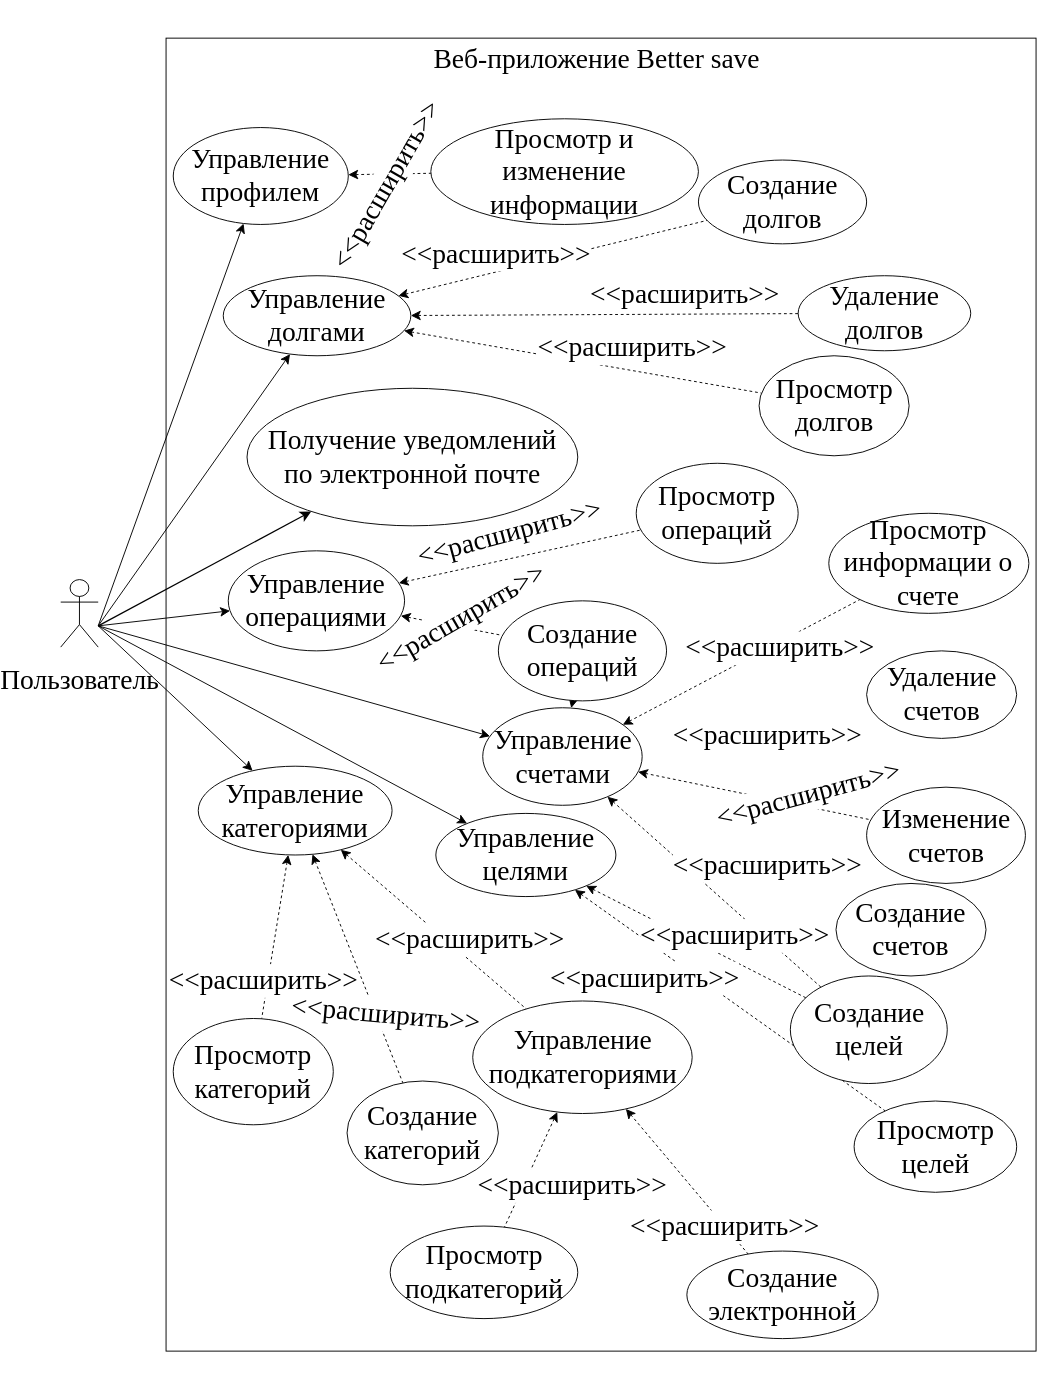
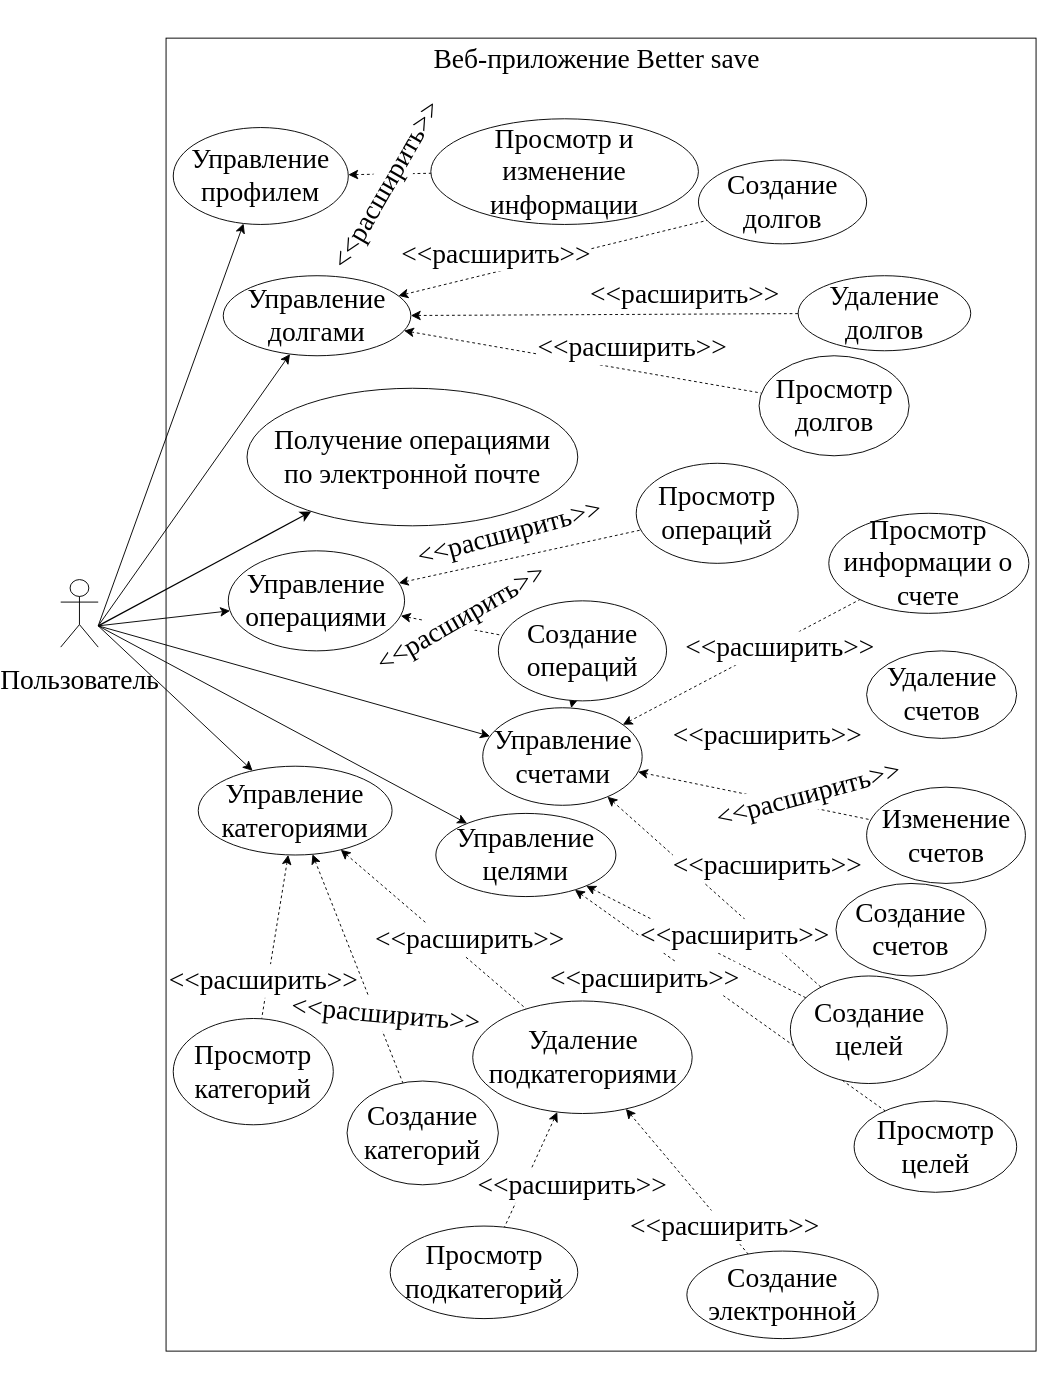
(413, 457) -> (413, 457)
(583, 1057) -> (583, 1057)
